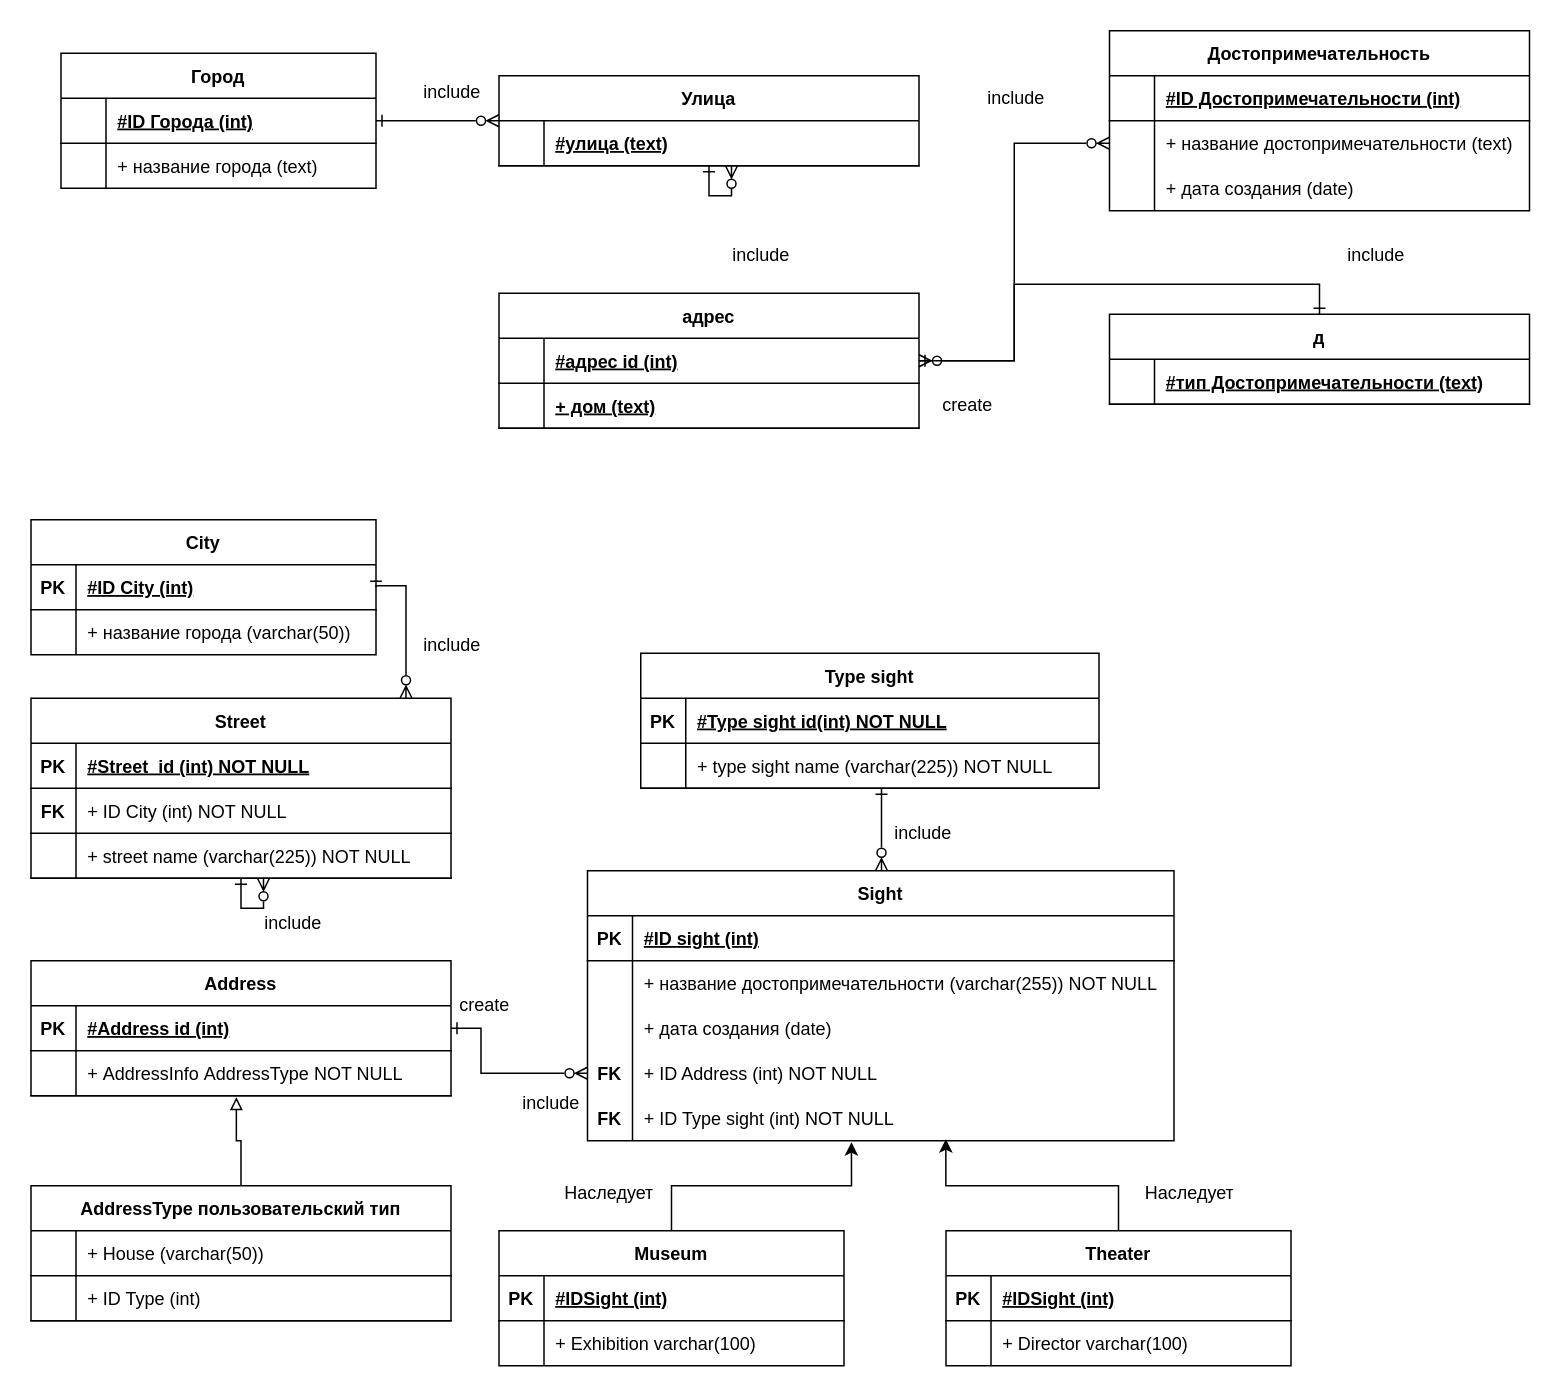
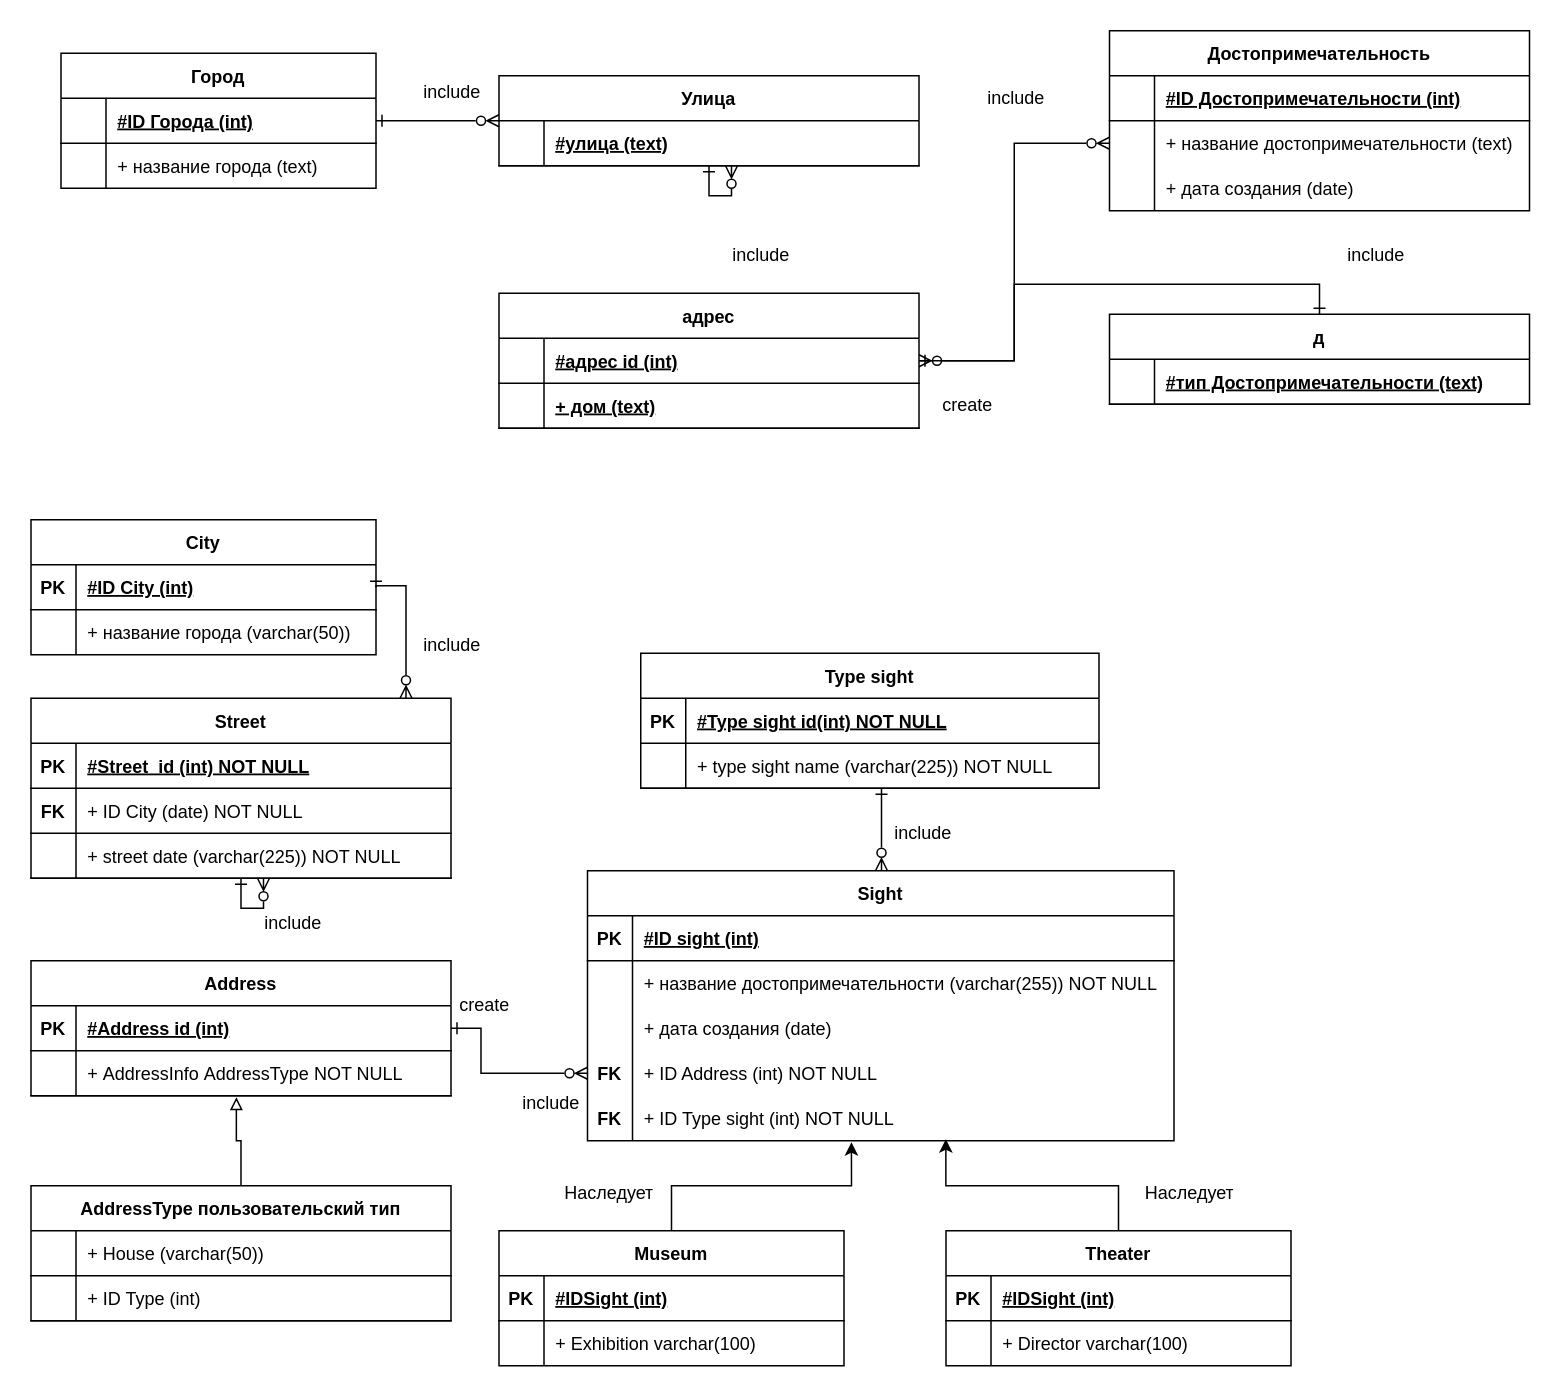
(192, 812) -> (199, 812)
(262, 857) -> (262, 857)
